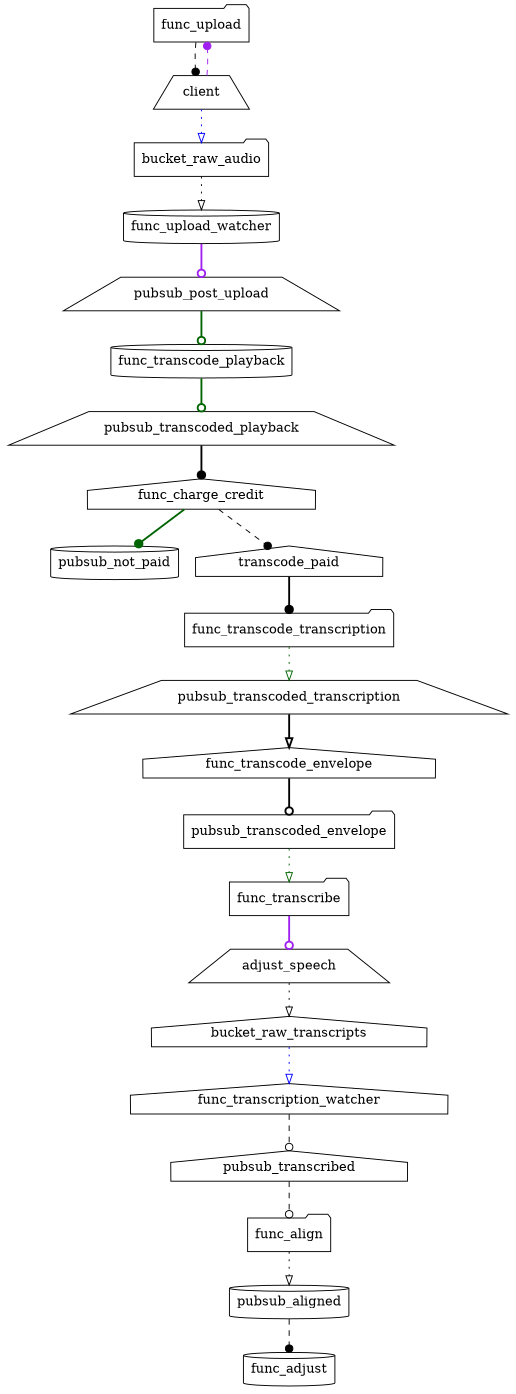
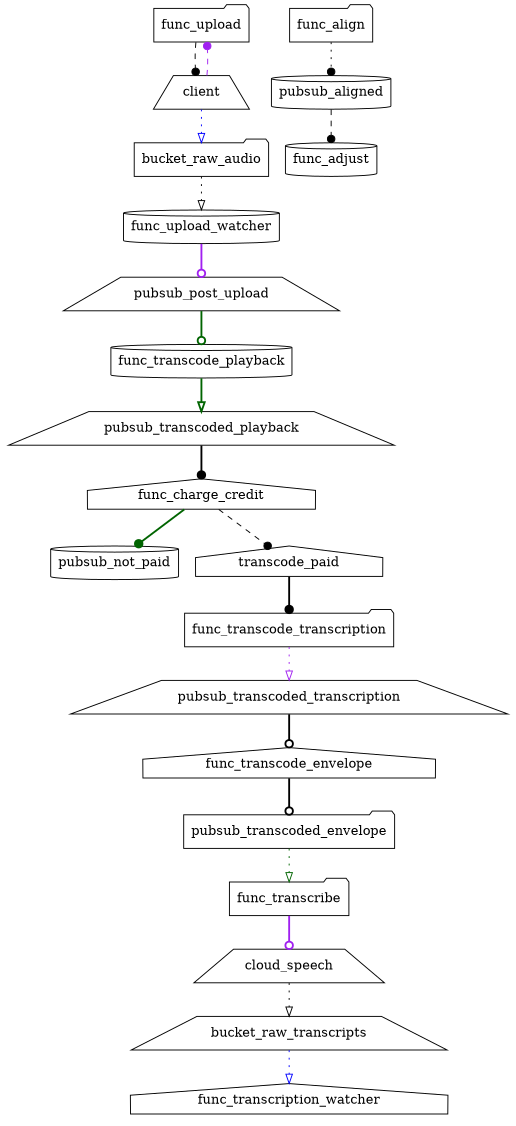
(201, 391) -> (201, 390)
(289, 659) -> (289, 659)
(289, 726) -> (289, 727)
(289, 966) -> (289, 966)
(289, 1033) -> (289, 1033)
(289, 1168) -> none
(289, 1264) -> (331, 55)
